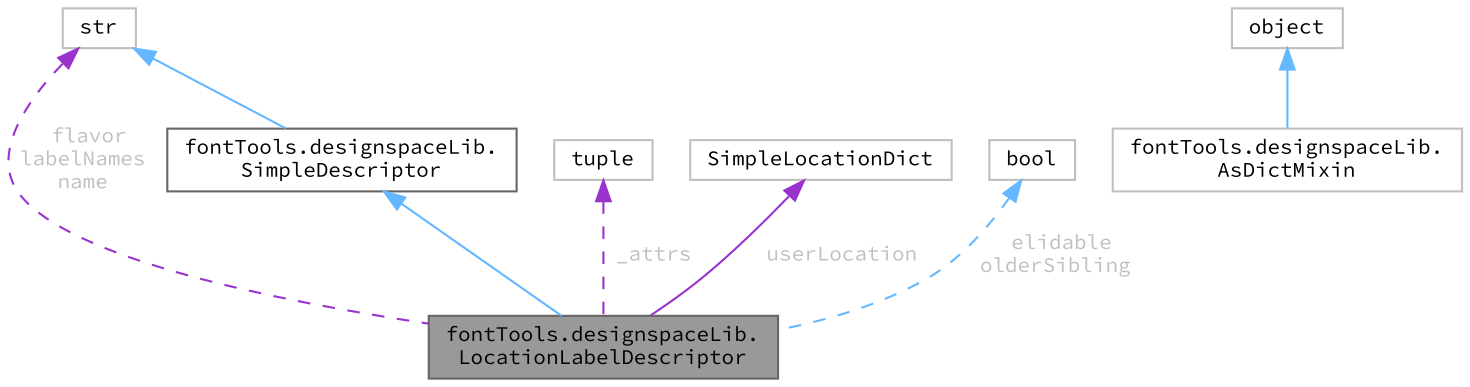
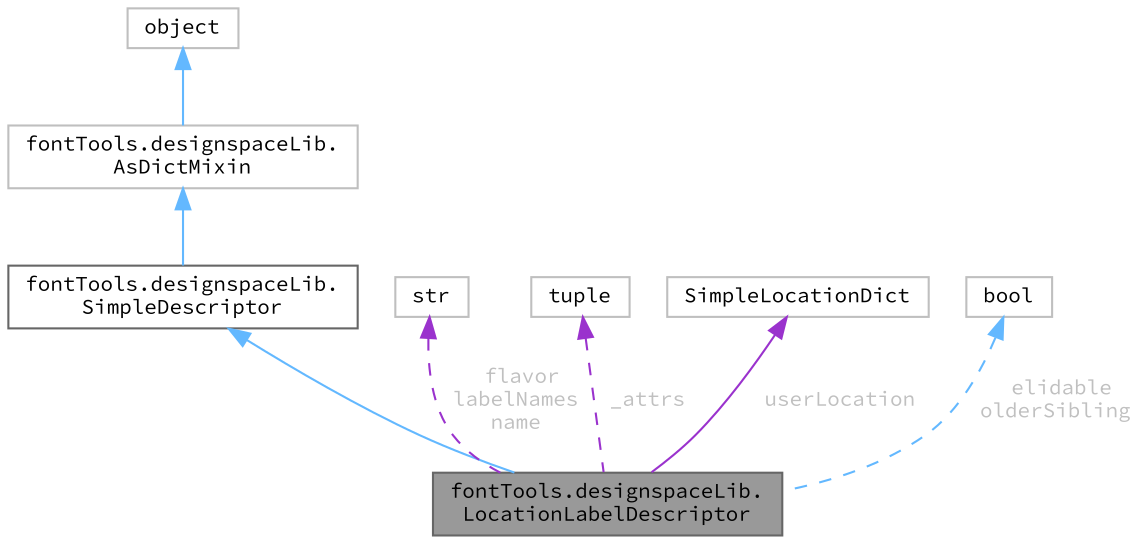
(219, 93) -> (183, 238)
